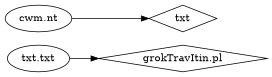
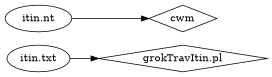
(38, 19) -> (38, 19)
(183, 19) -> (183, 19)
(38, 58) -> (38, 58)
